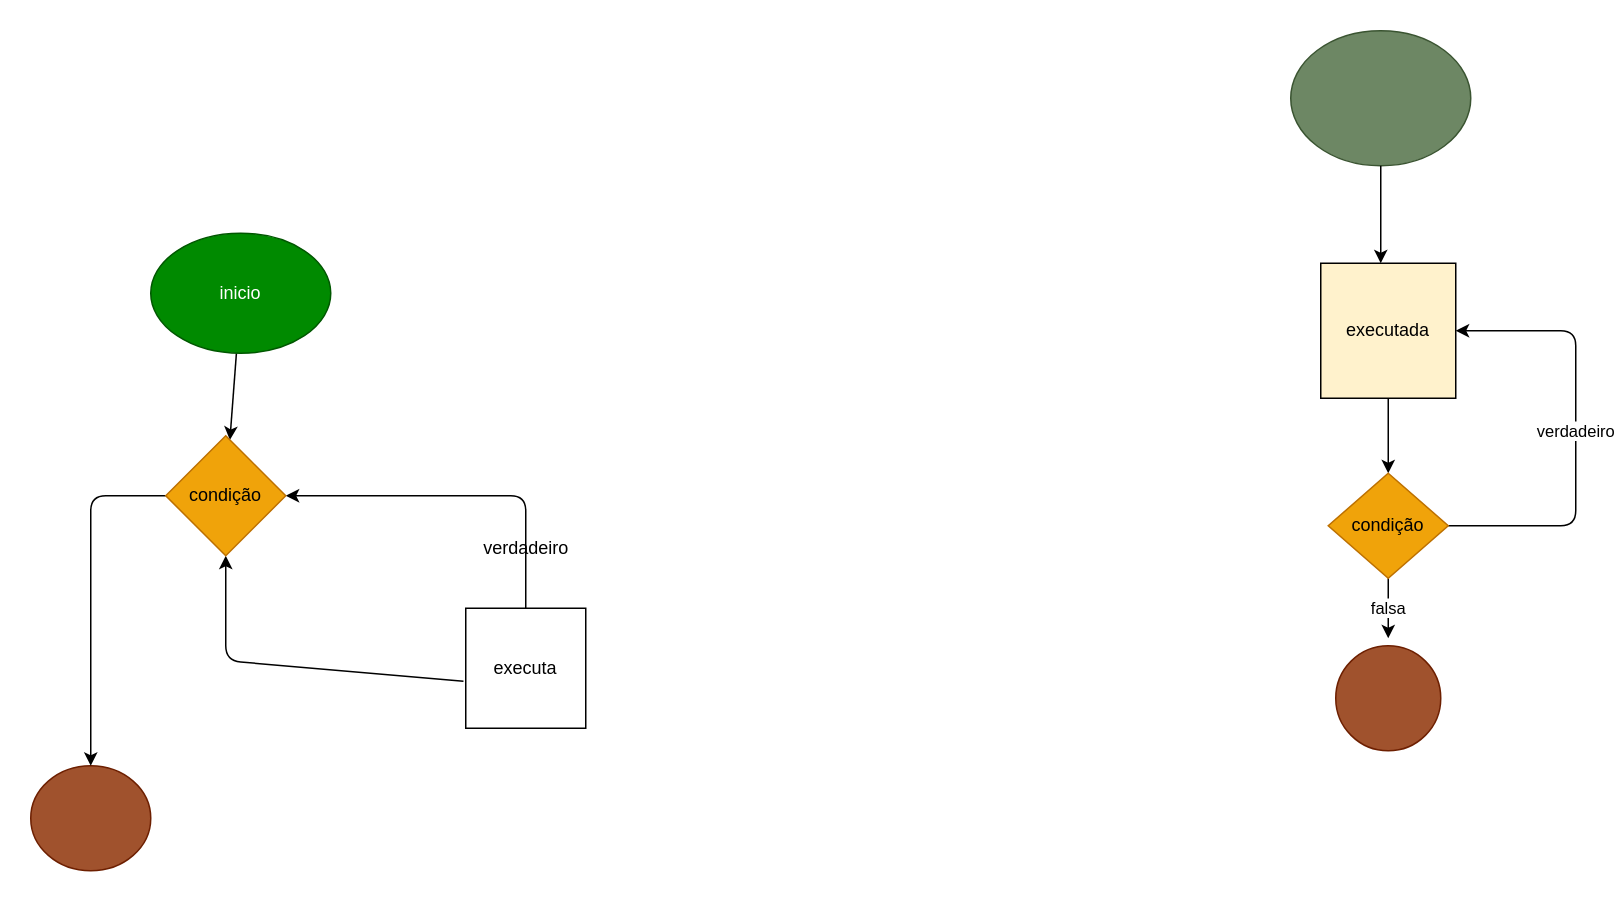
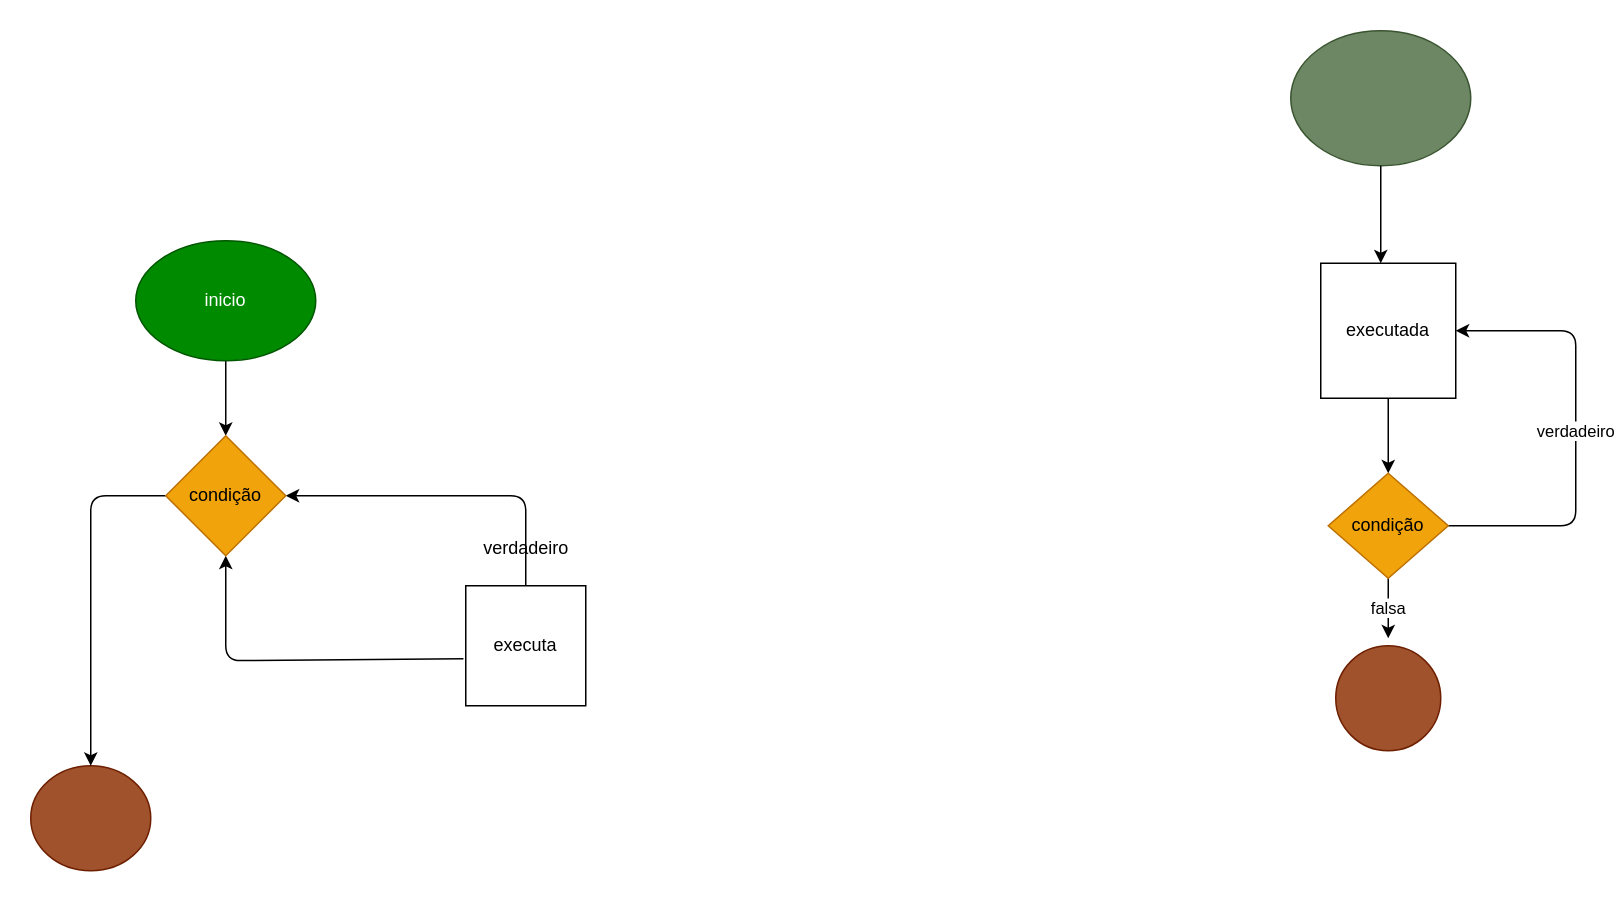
(241, 293) -> (226, 301)
(1388, 331) -> (1388, 331)
(526, 668) -> (526, 646)
